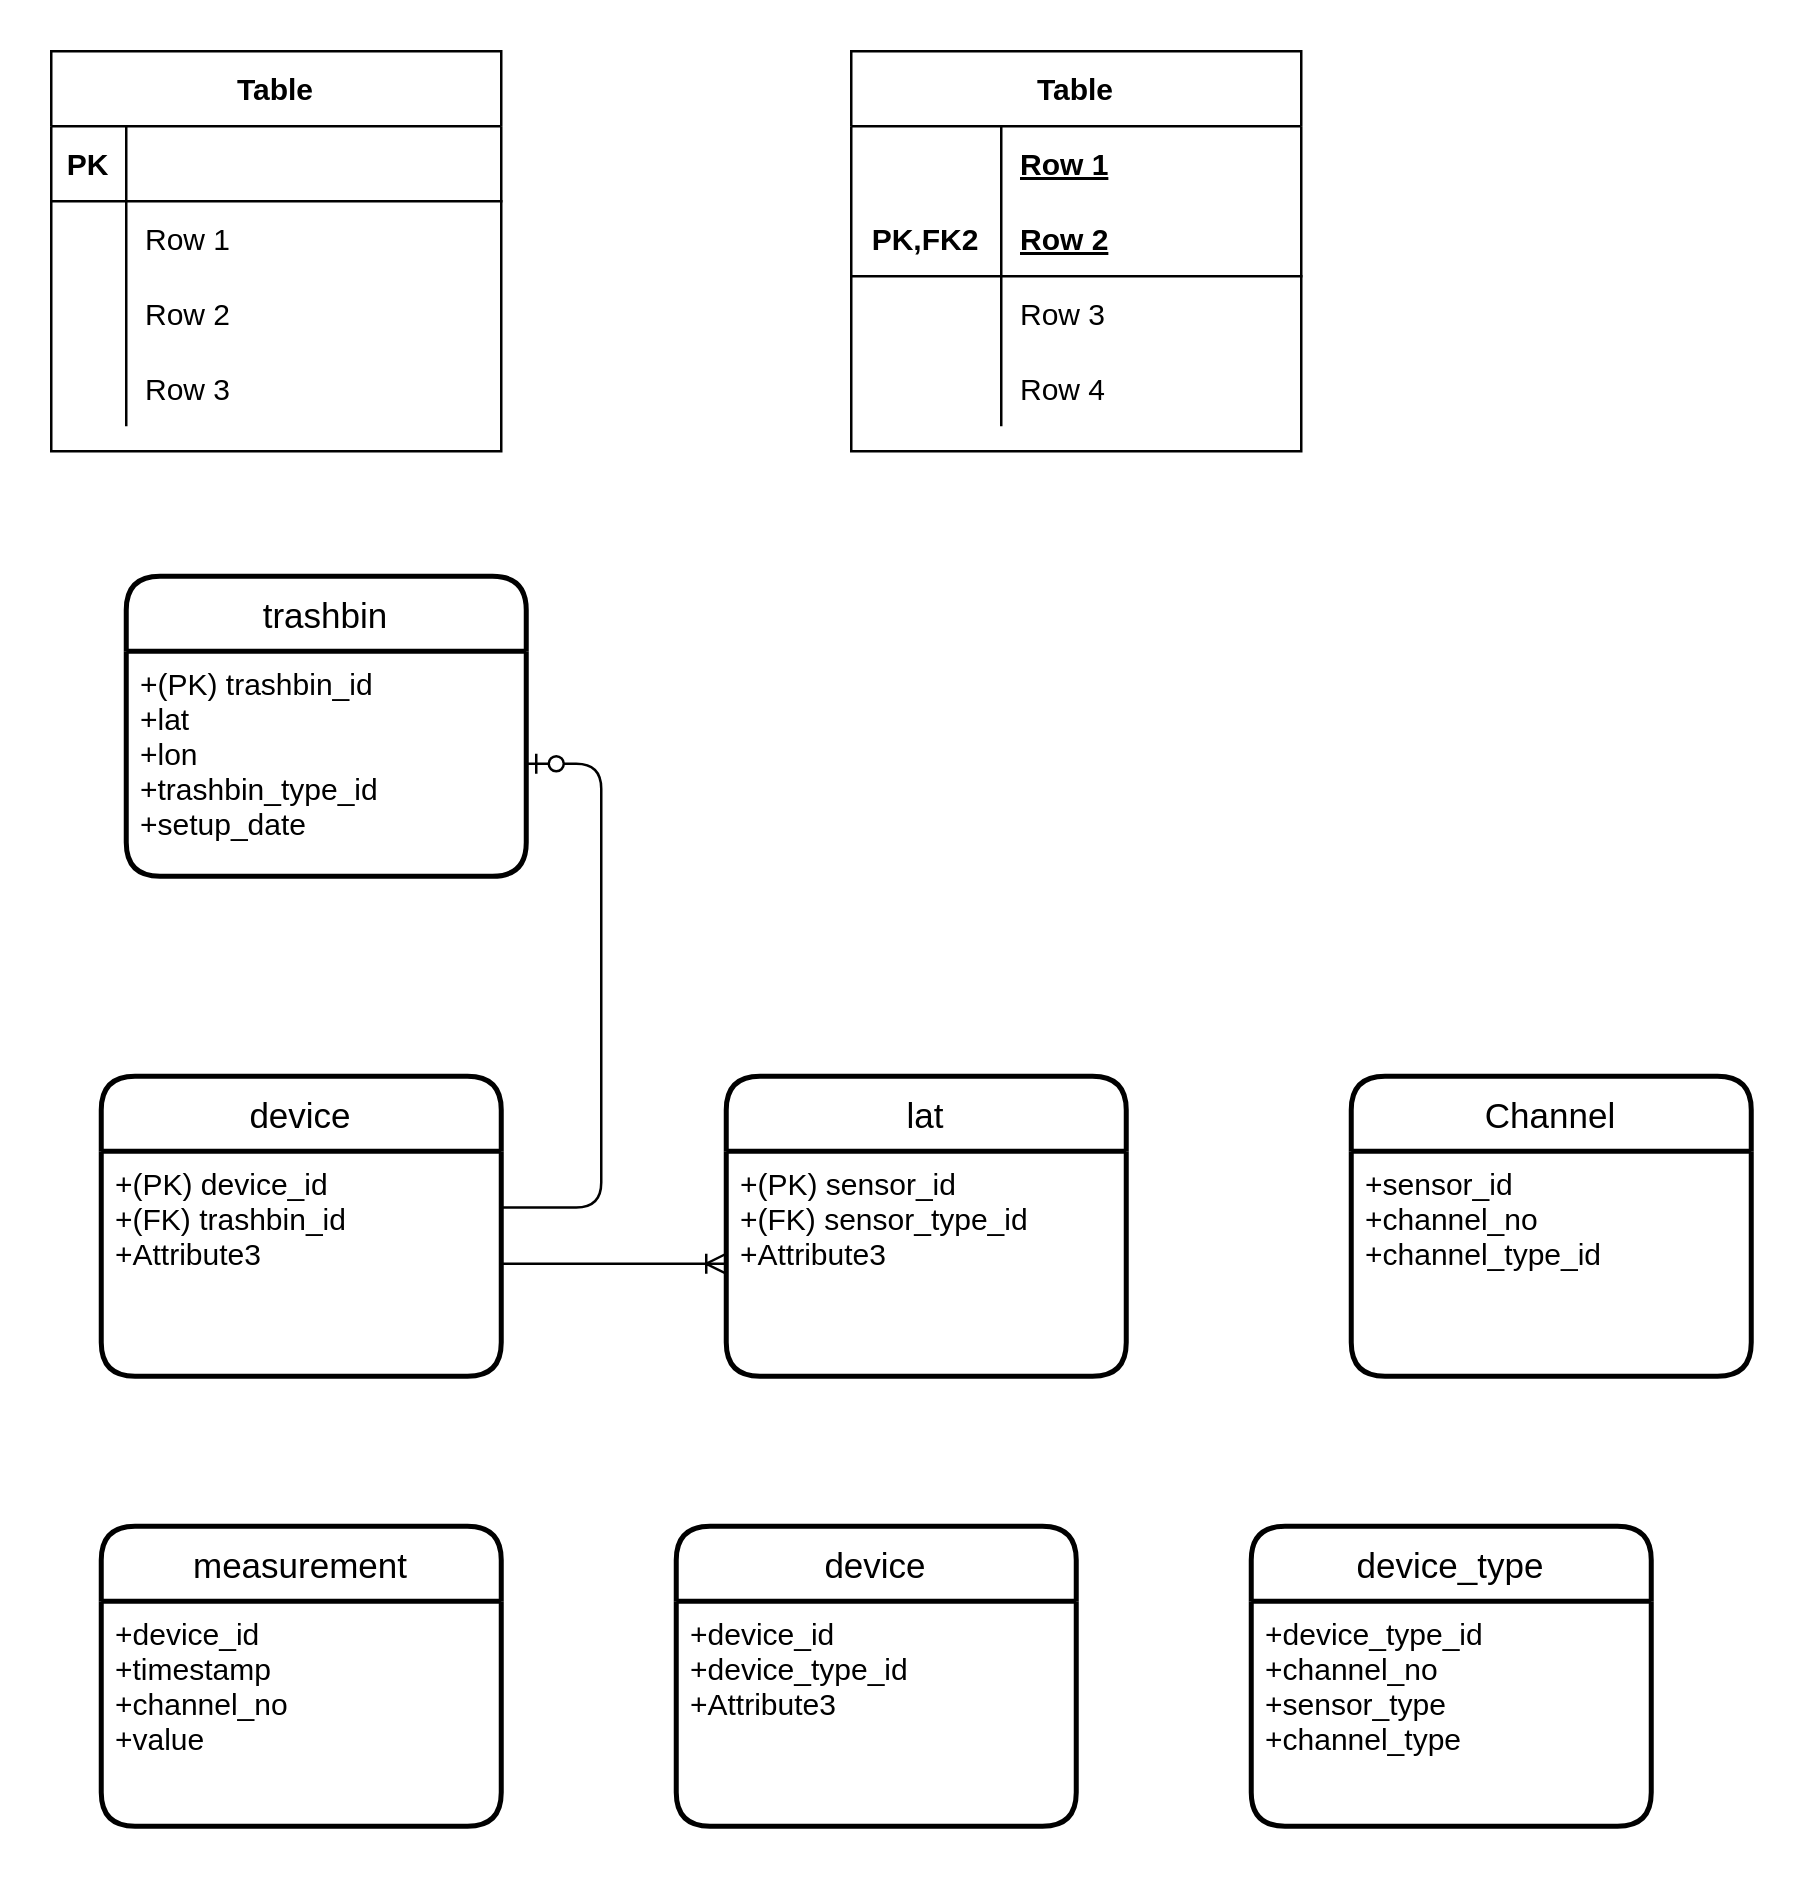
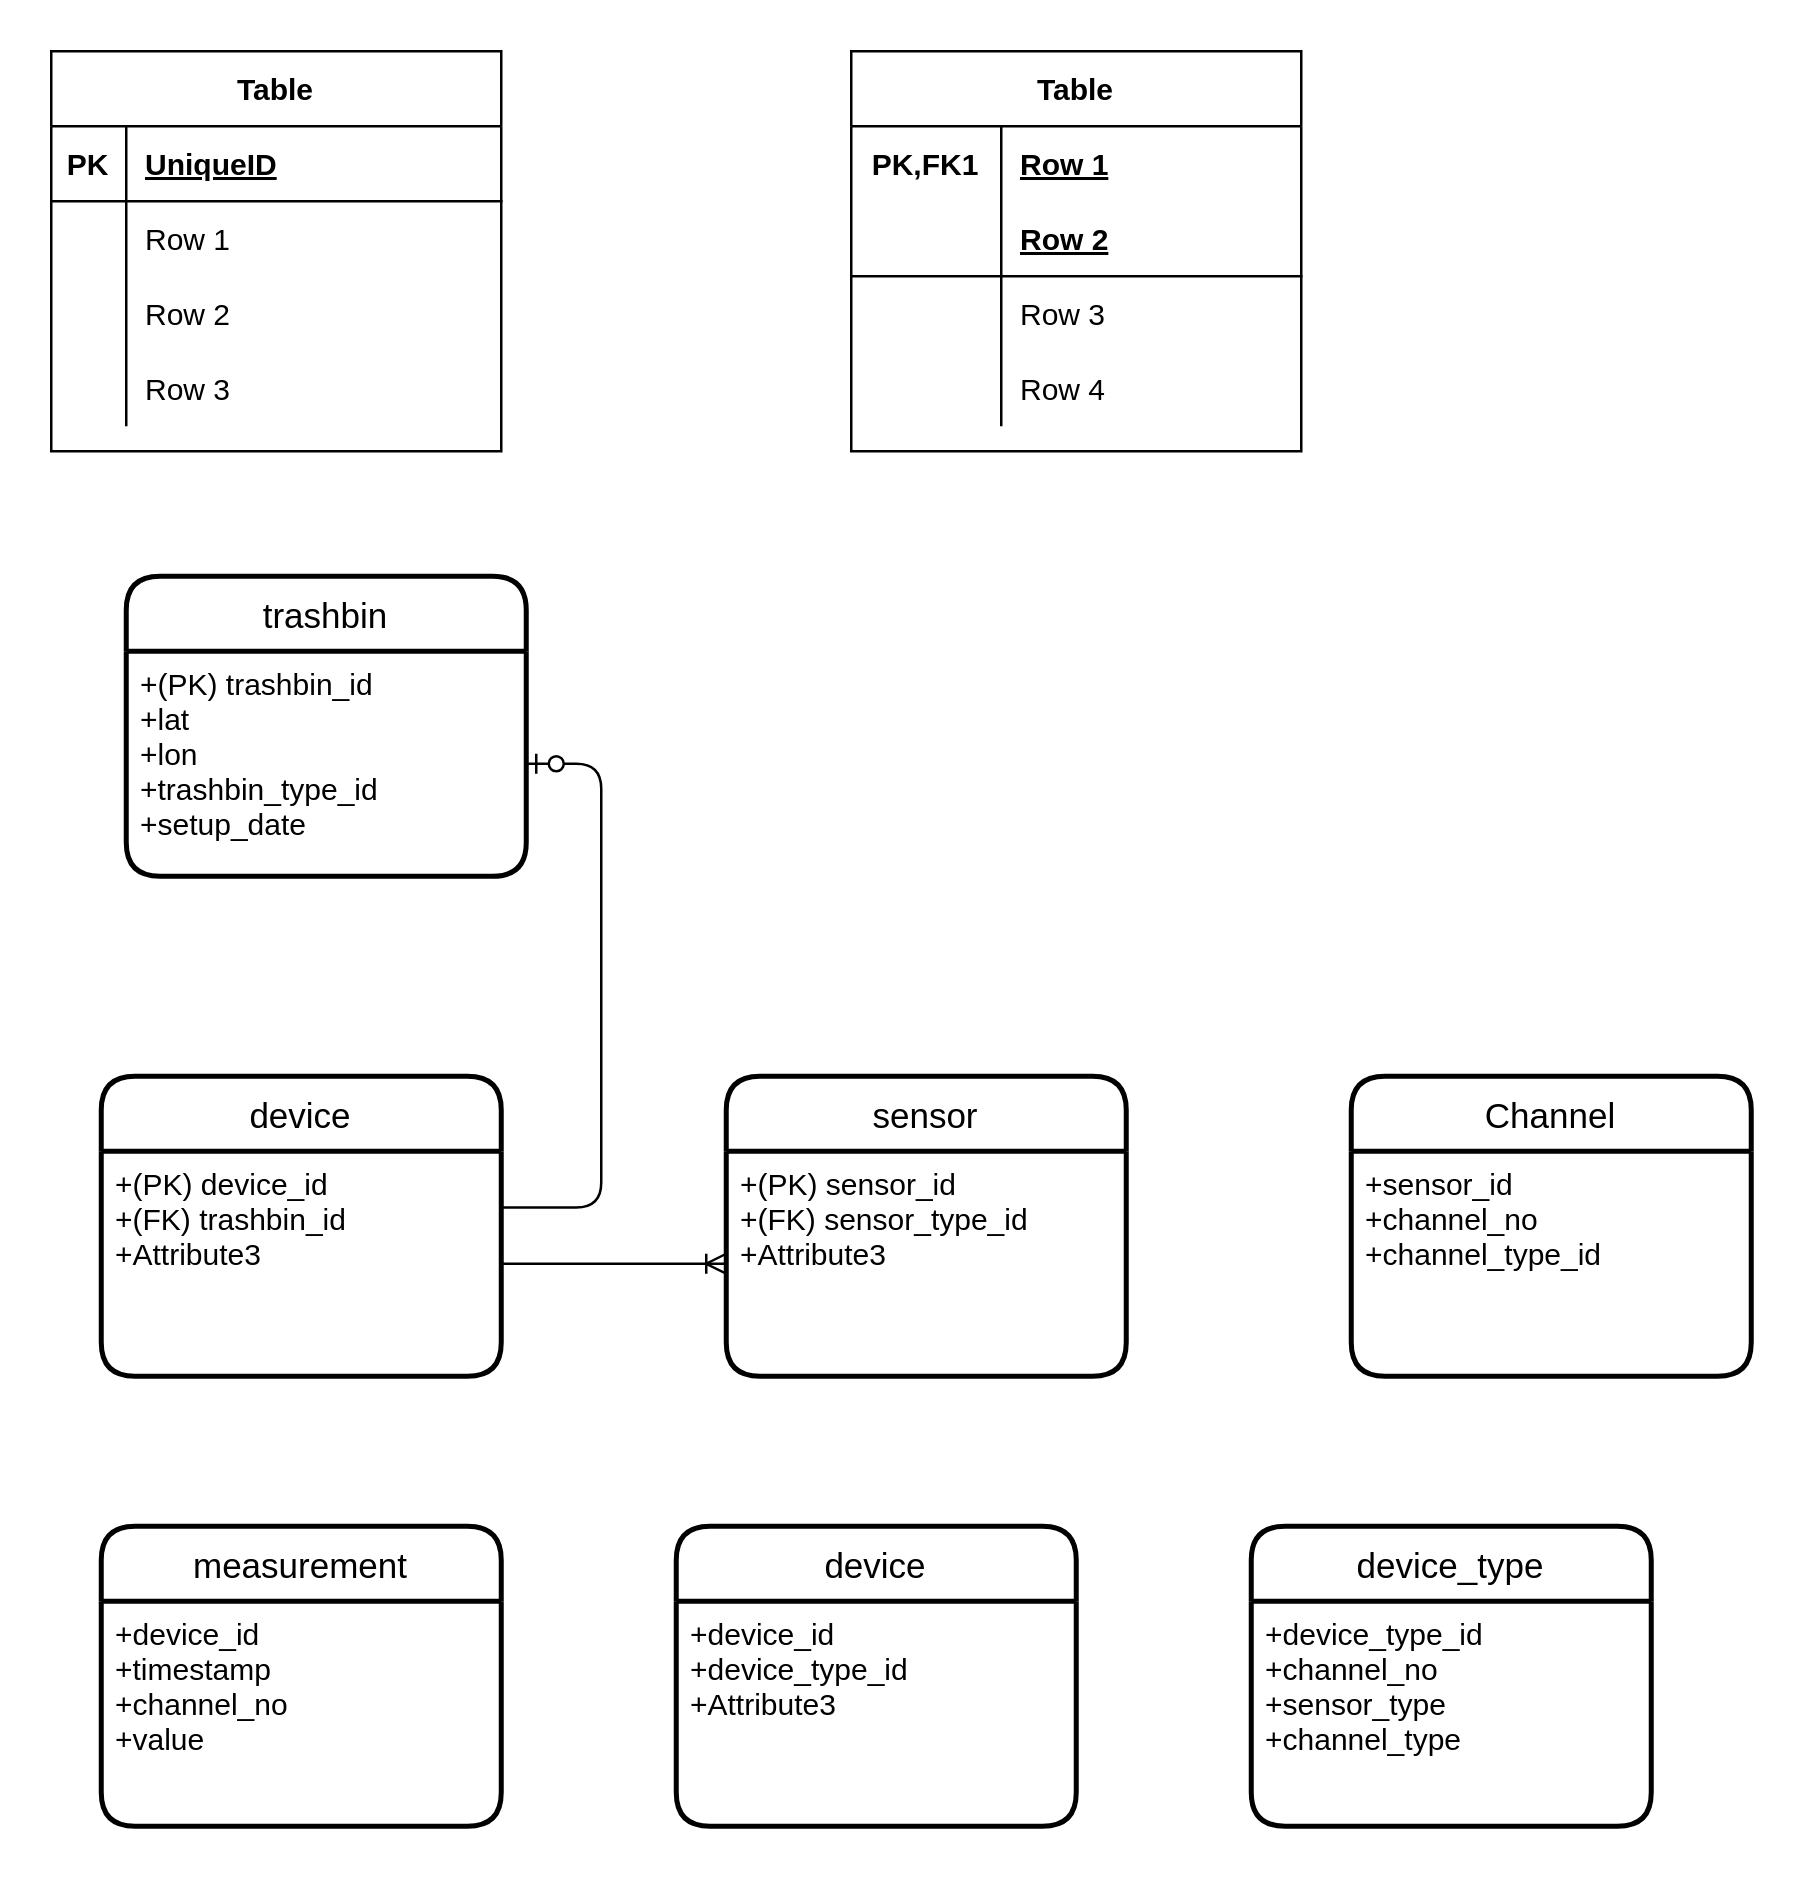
none -> (314, 164)
none -> (926, 164)
(926, 239) -> none
(925, 1116) -> (925, 1116)
